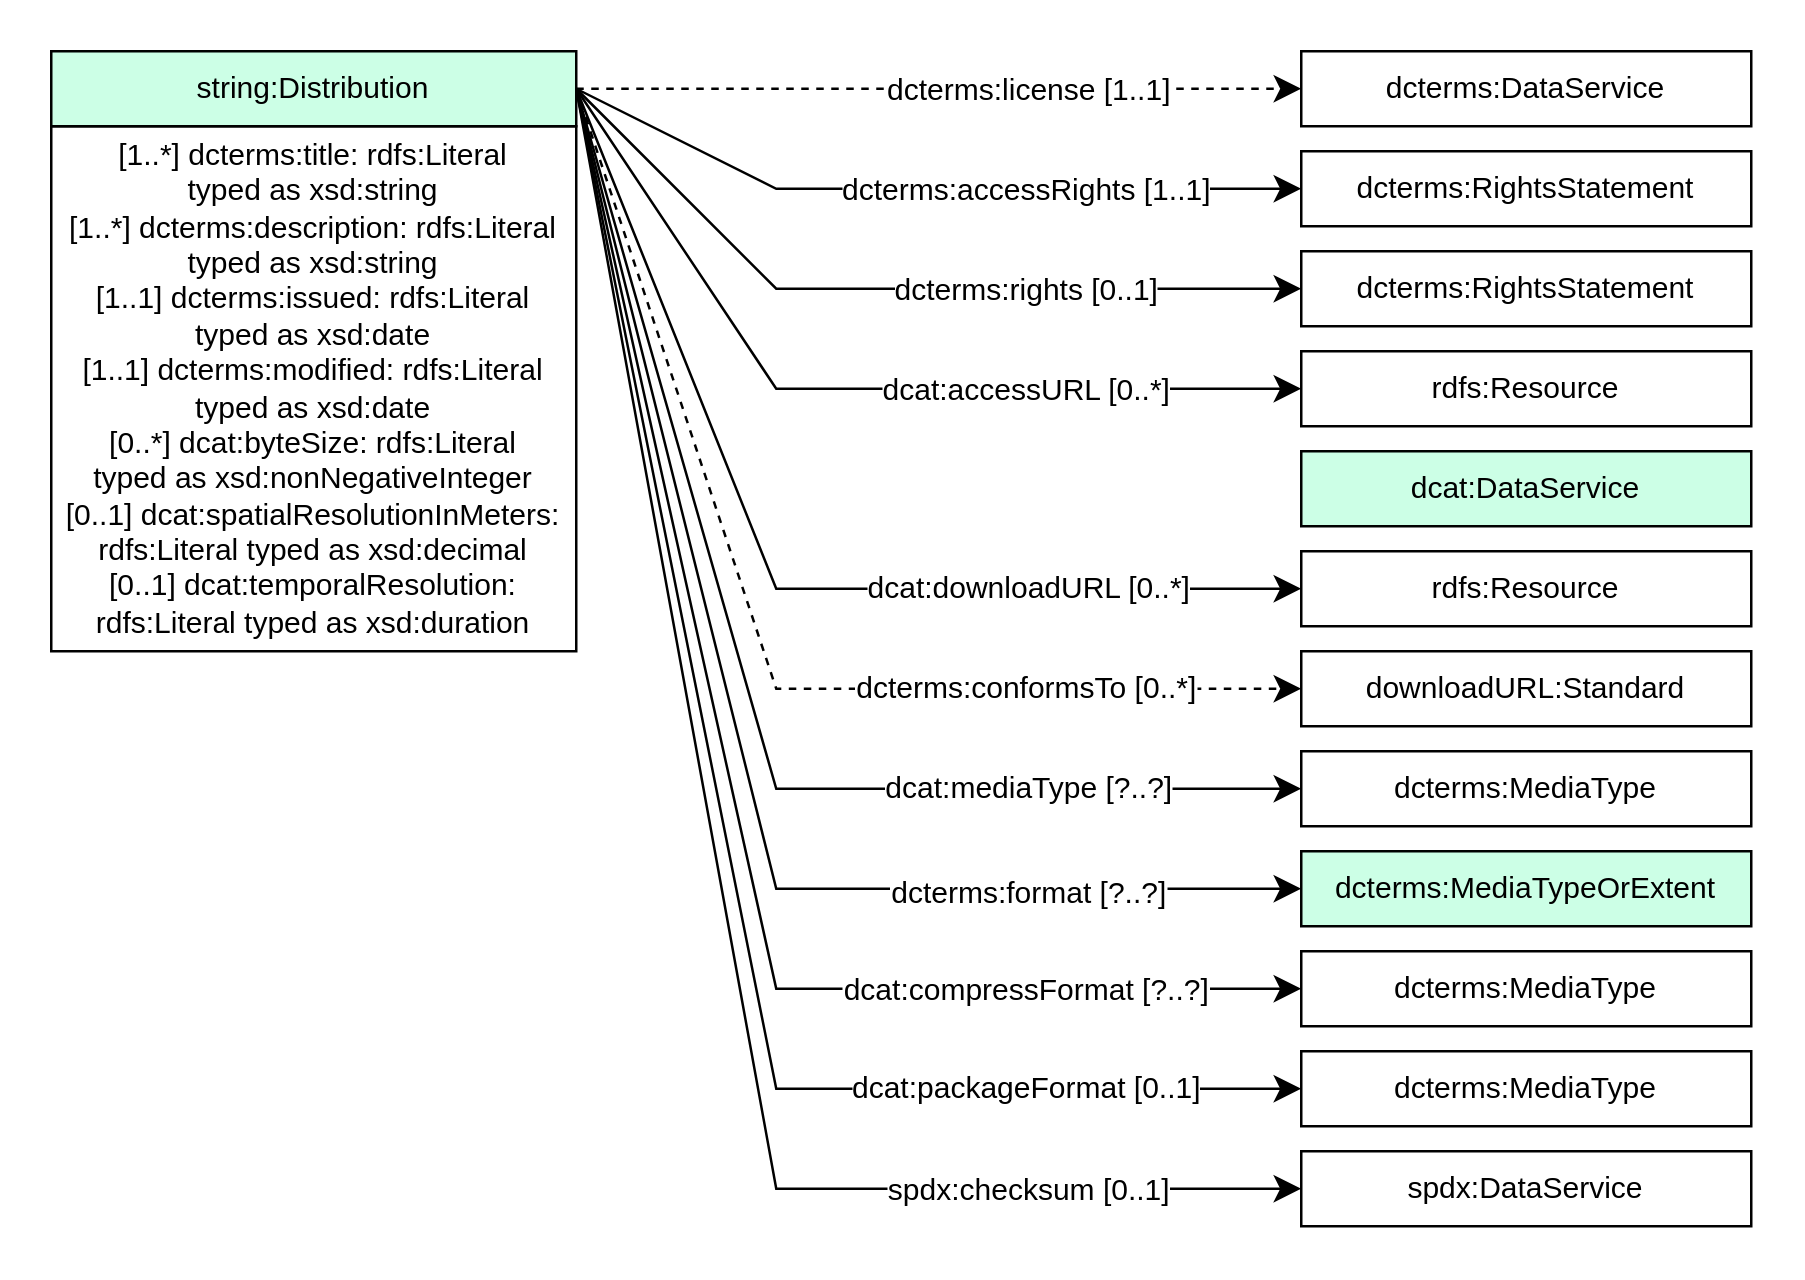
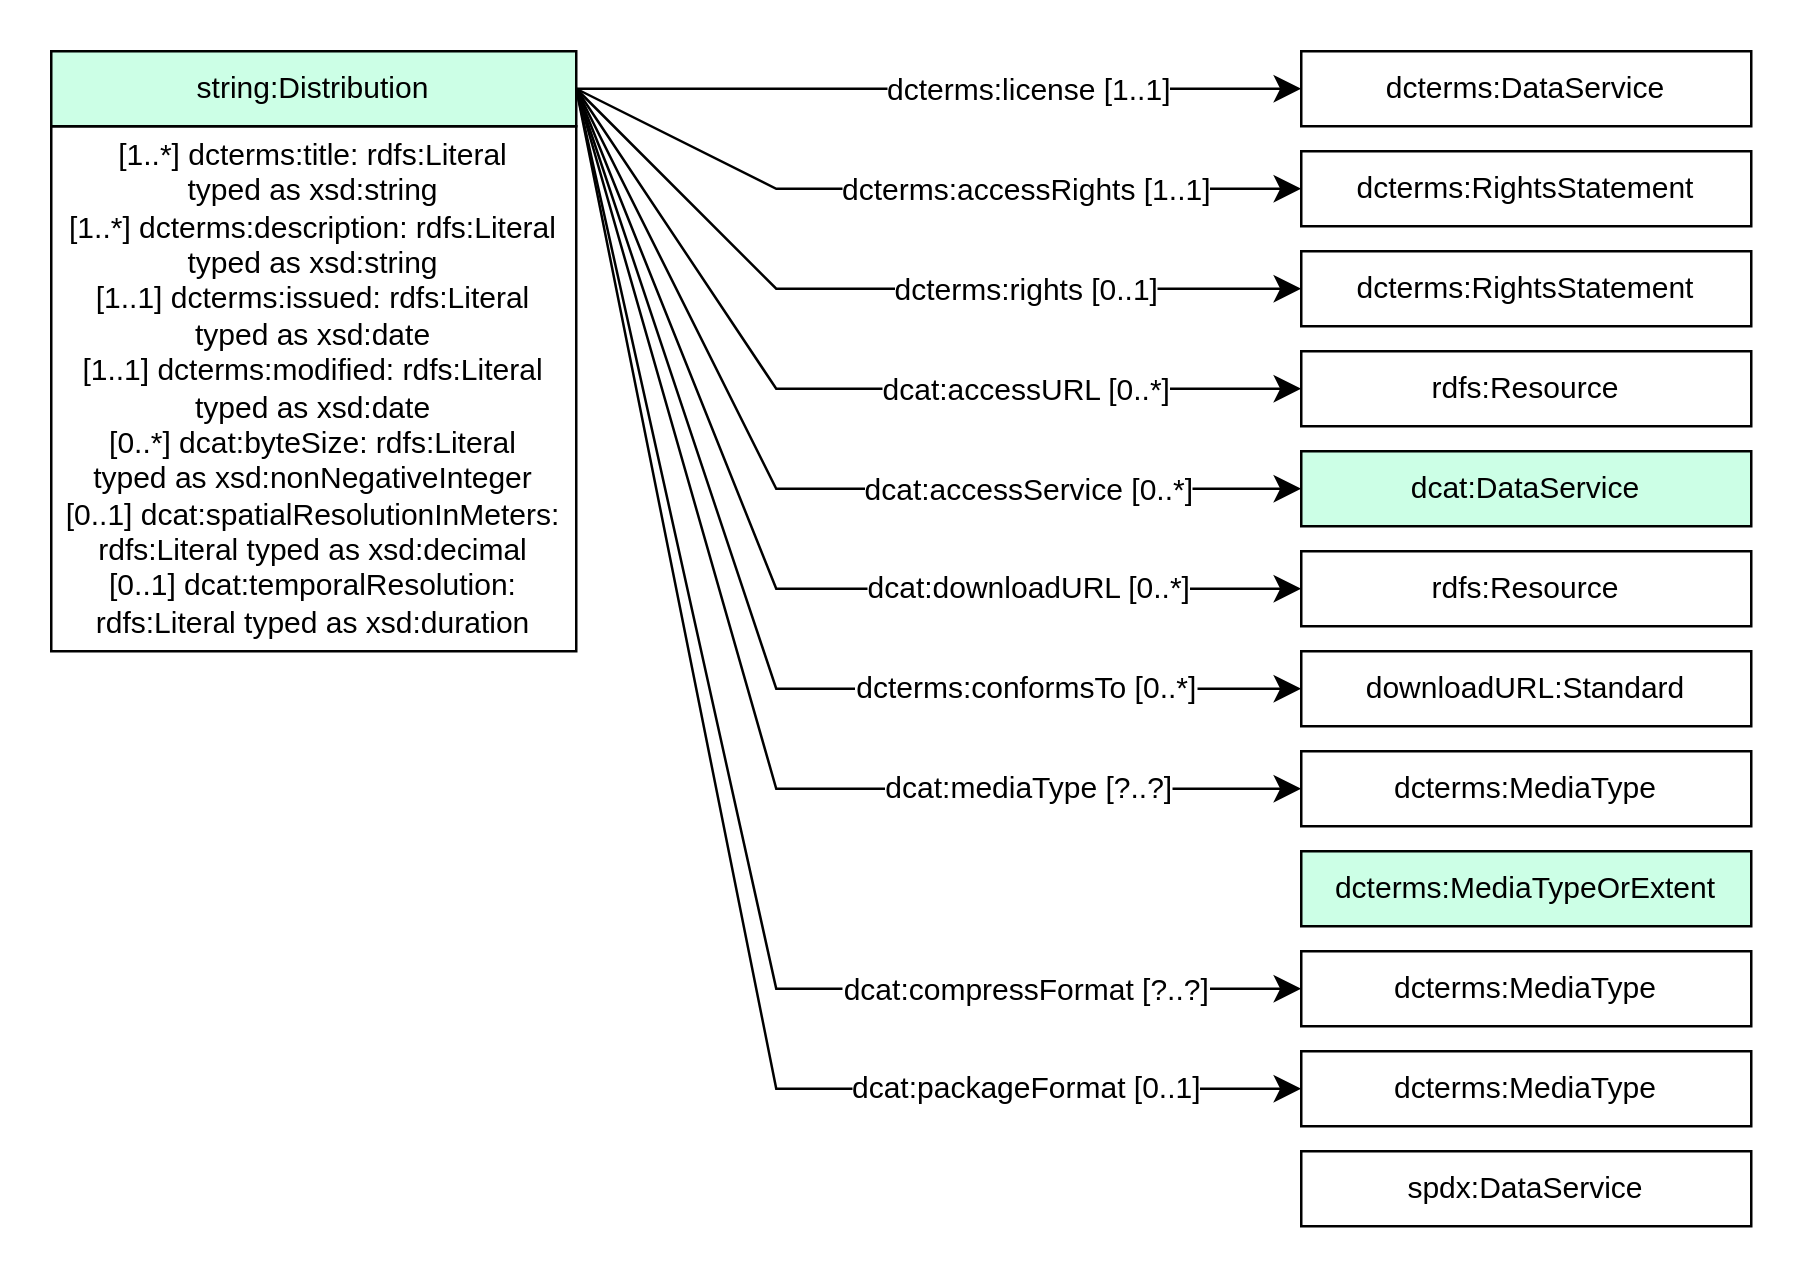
(737, 89) -> (737, 89)
none -> (719, 375)
(703, 470) -> (703, 470)
(734, 719) -> none
(709, 818) -> none
